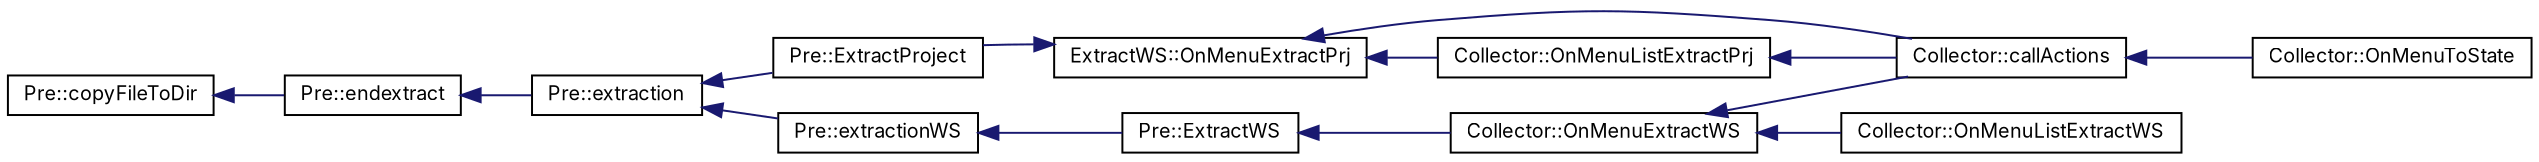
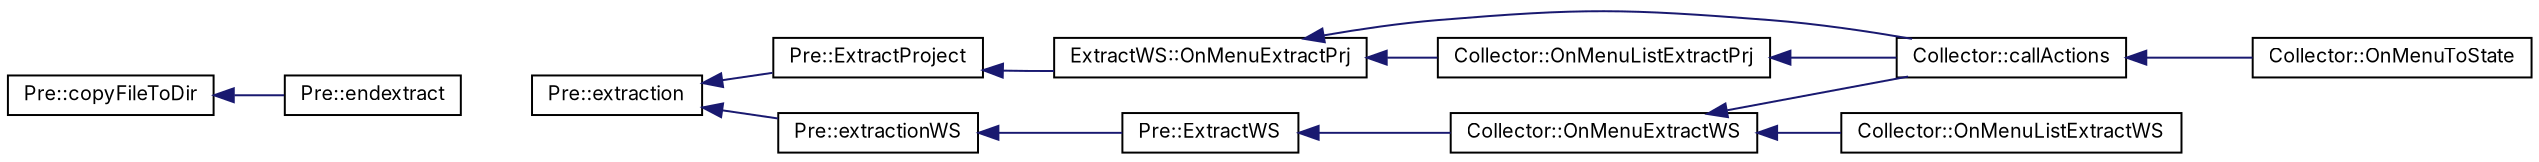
(1008, 45) -> (1029, 71)
(506, 95) -> none
